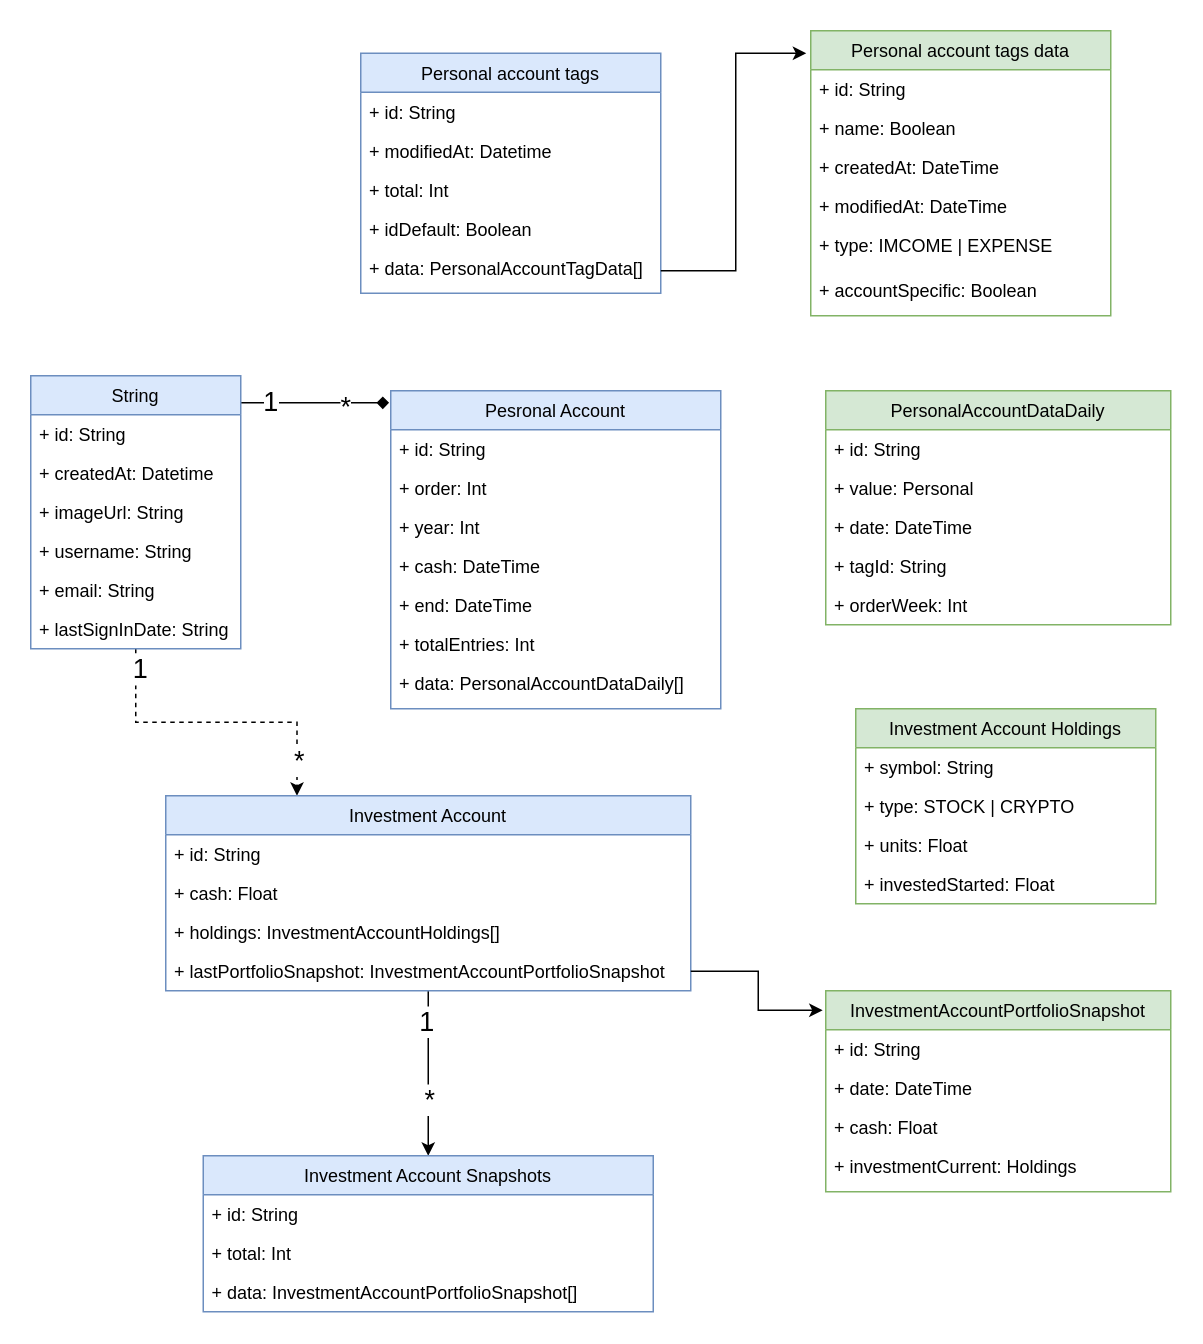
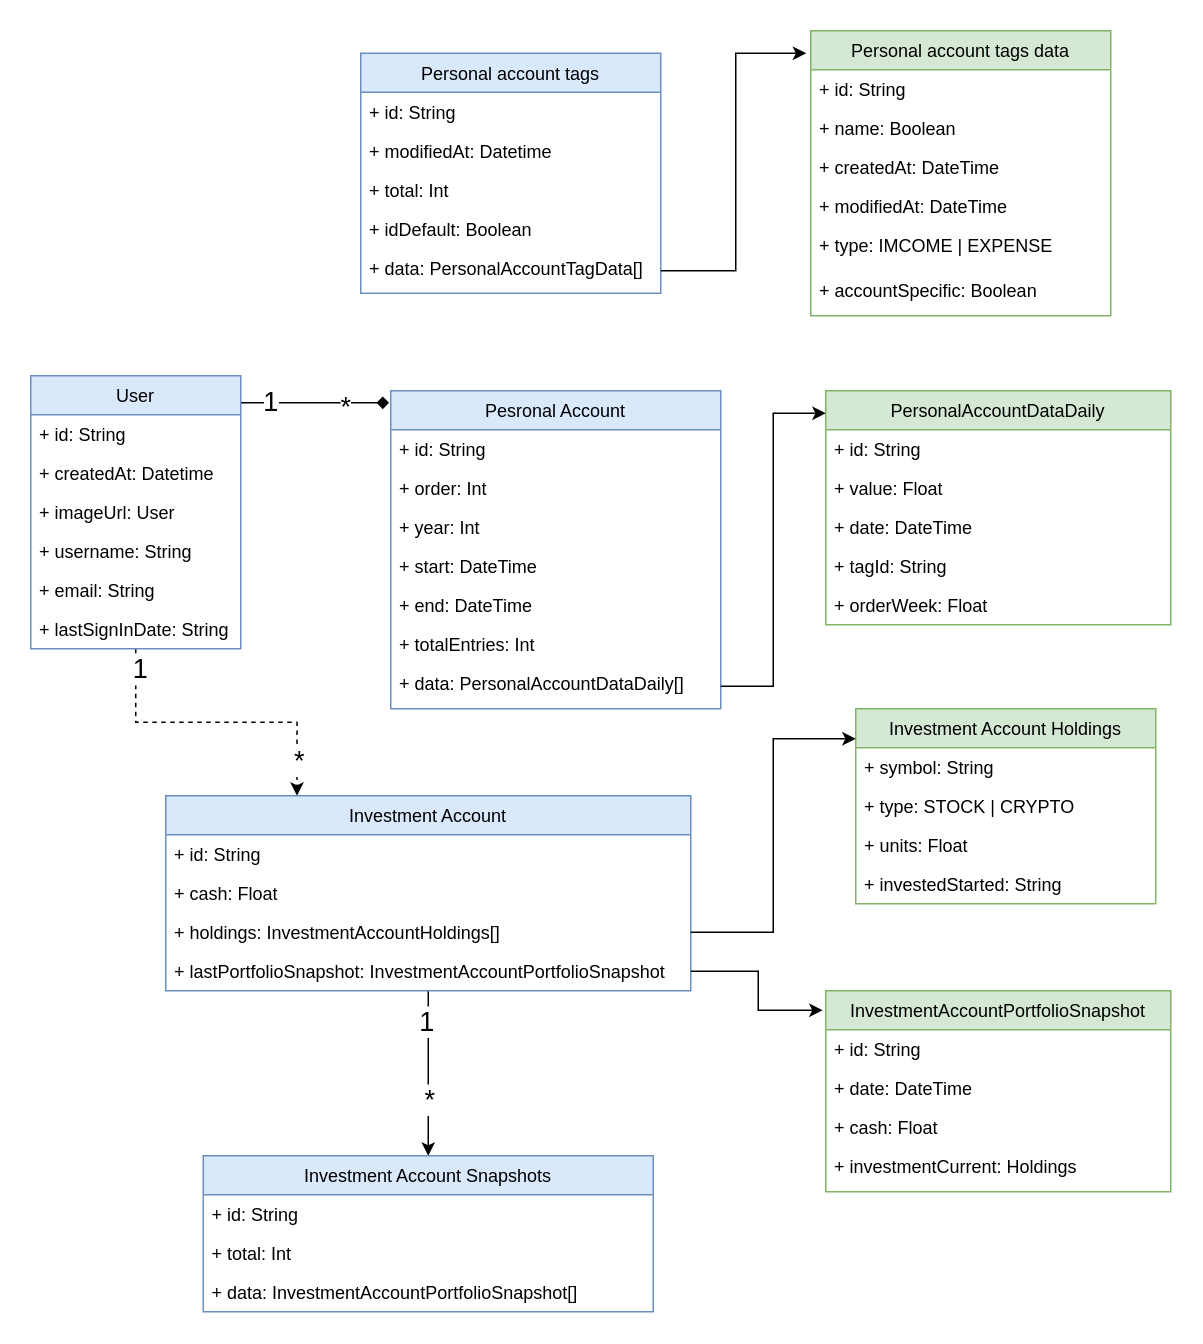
(135, 396) -> (135, 396)
(908, 489) -> (893, 489)
(116, 513) -> (108, 513)
none -> (773, 554)
(470, 567) -> (475, 567)
(908, 606) -> (915, 606)
none -> (773, 840)
(973, 885) -> (978, 885)
